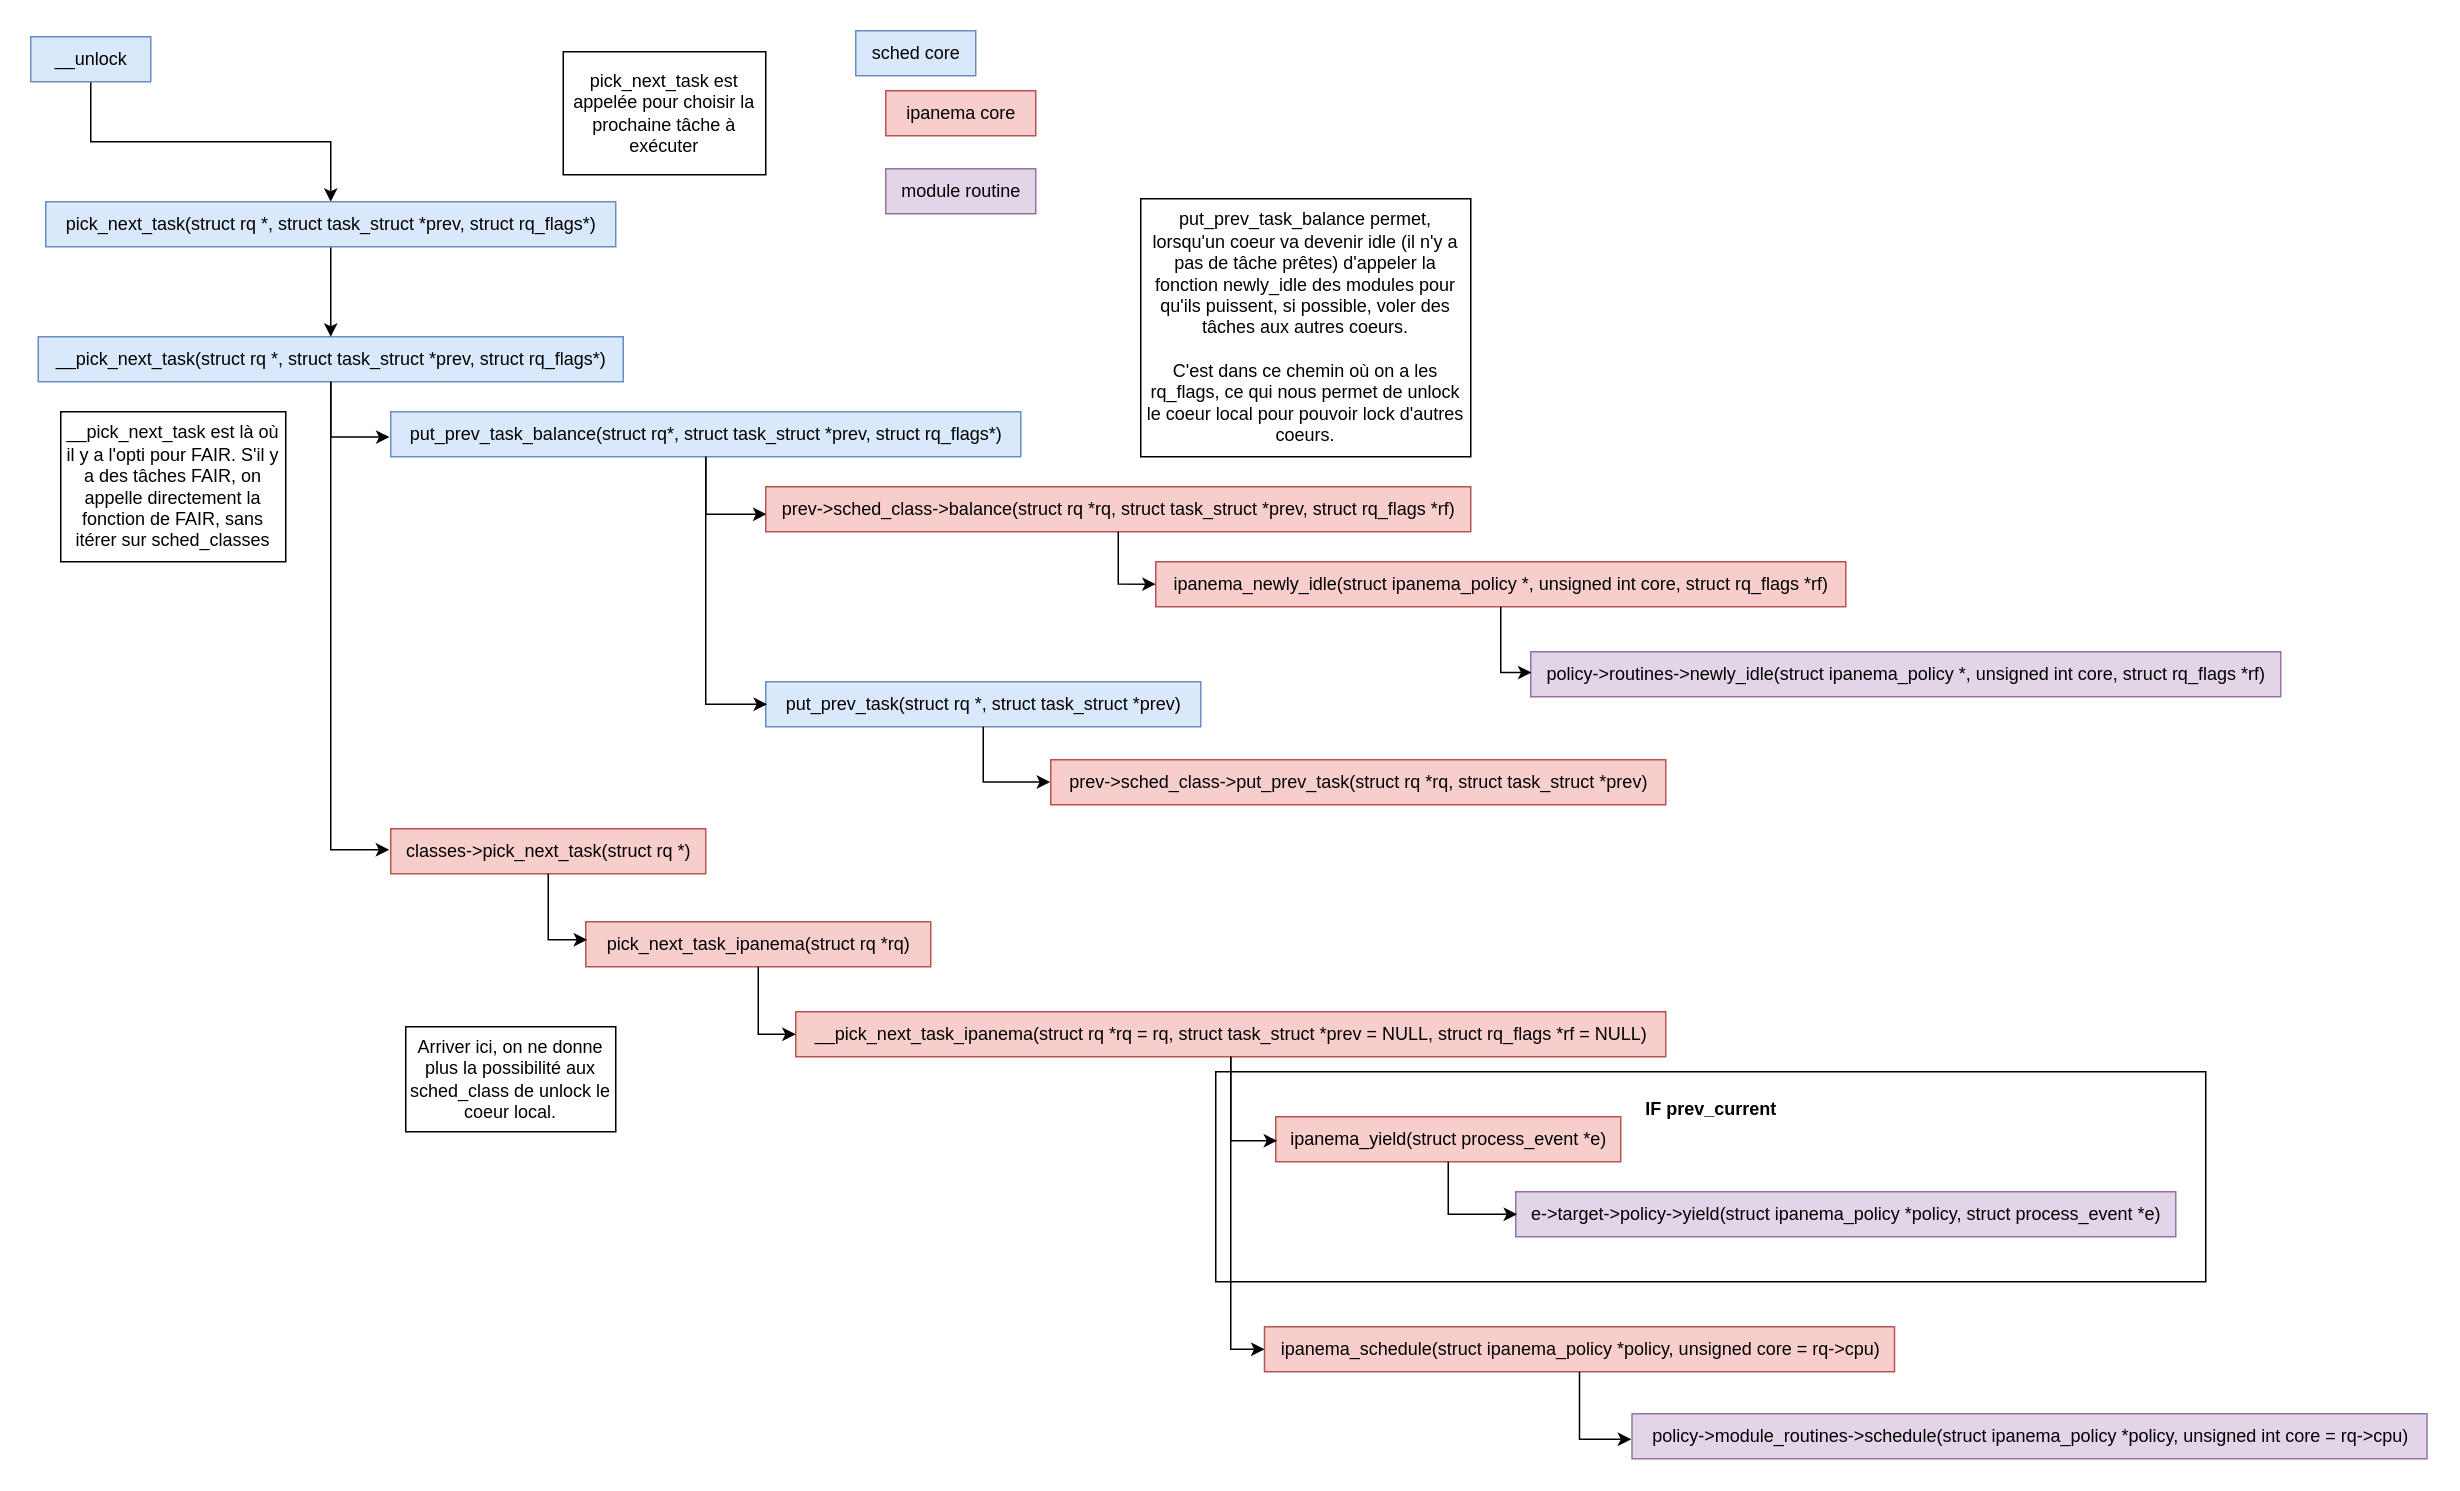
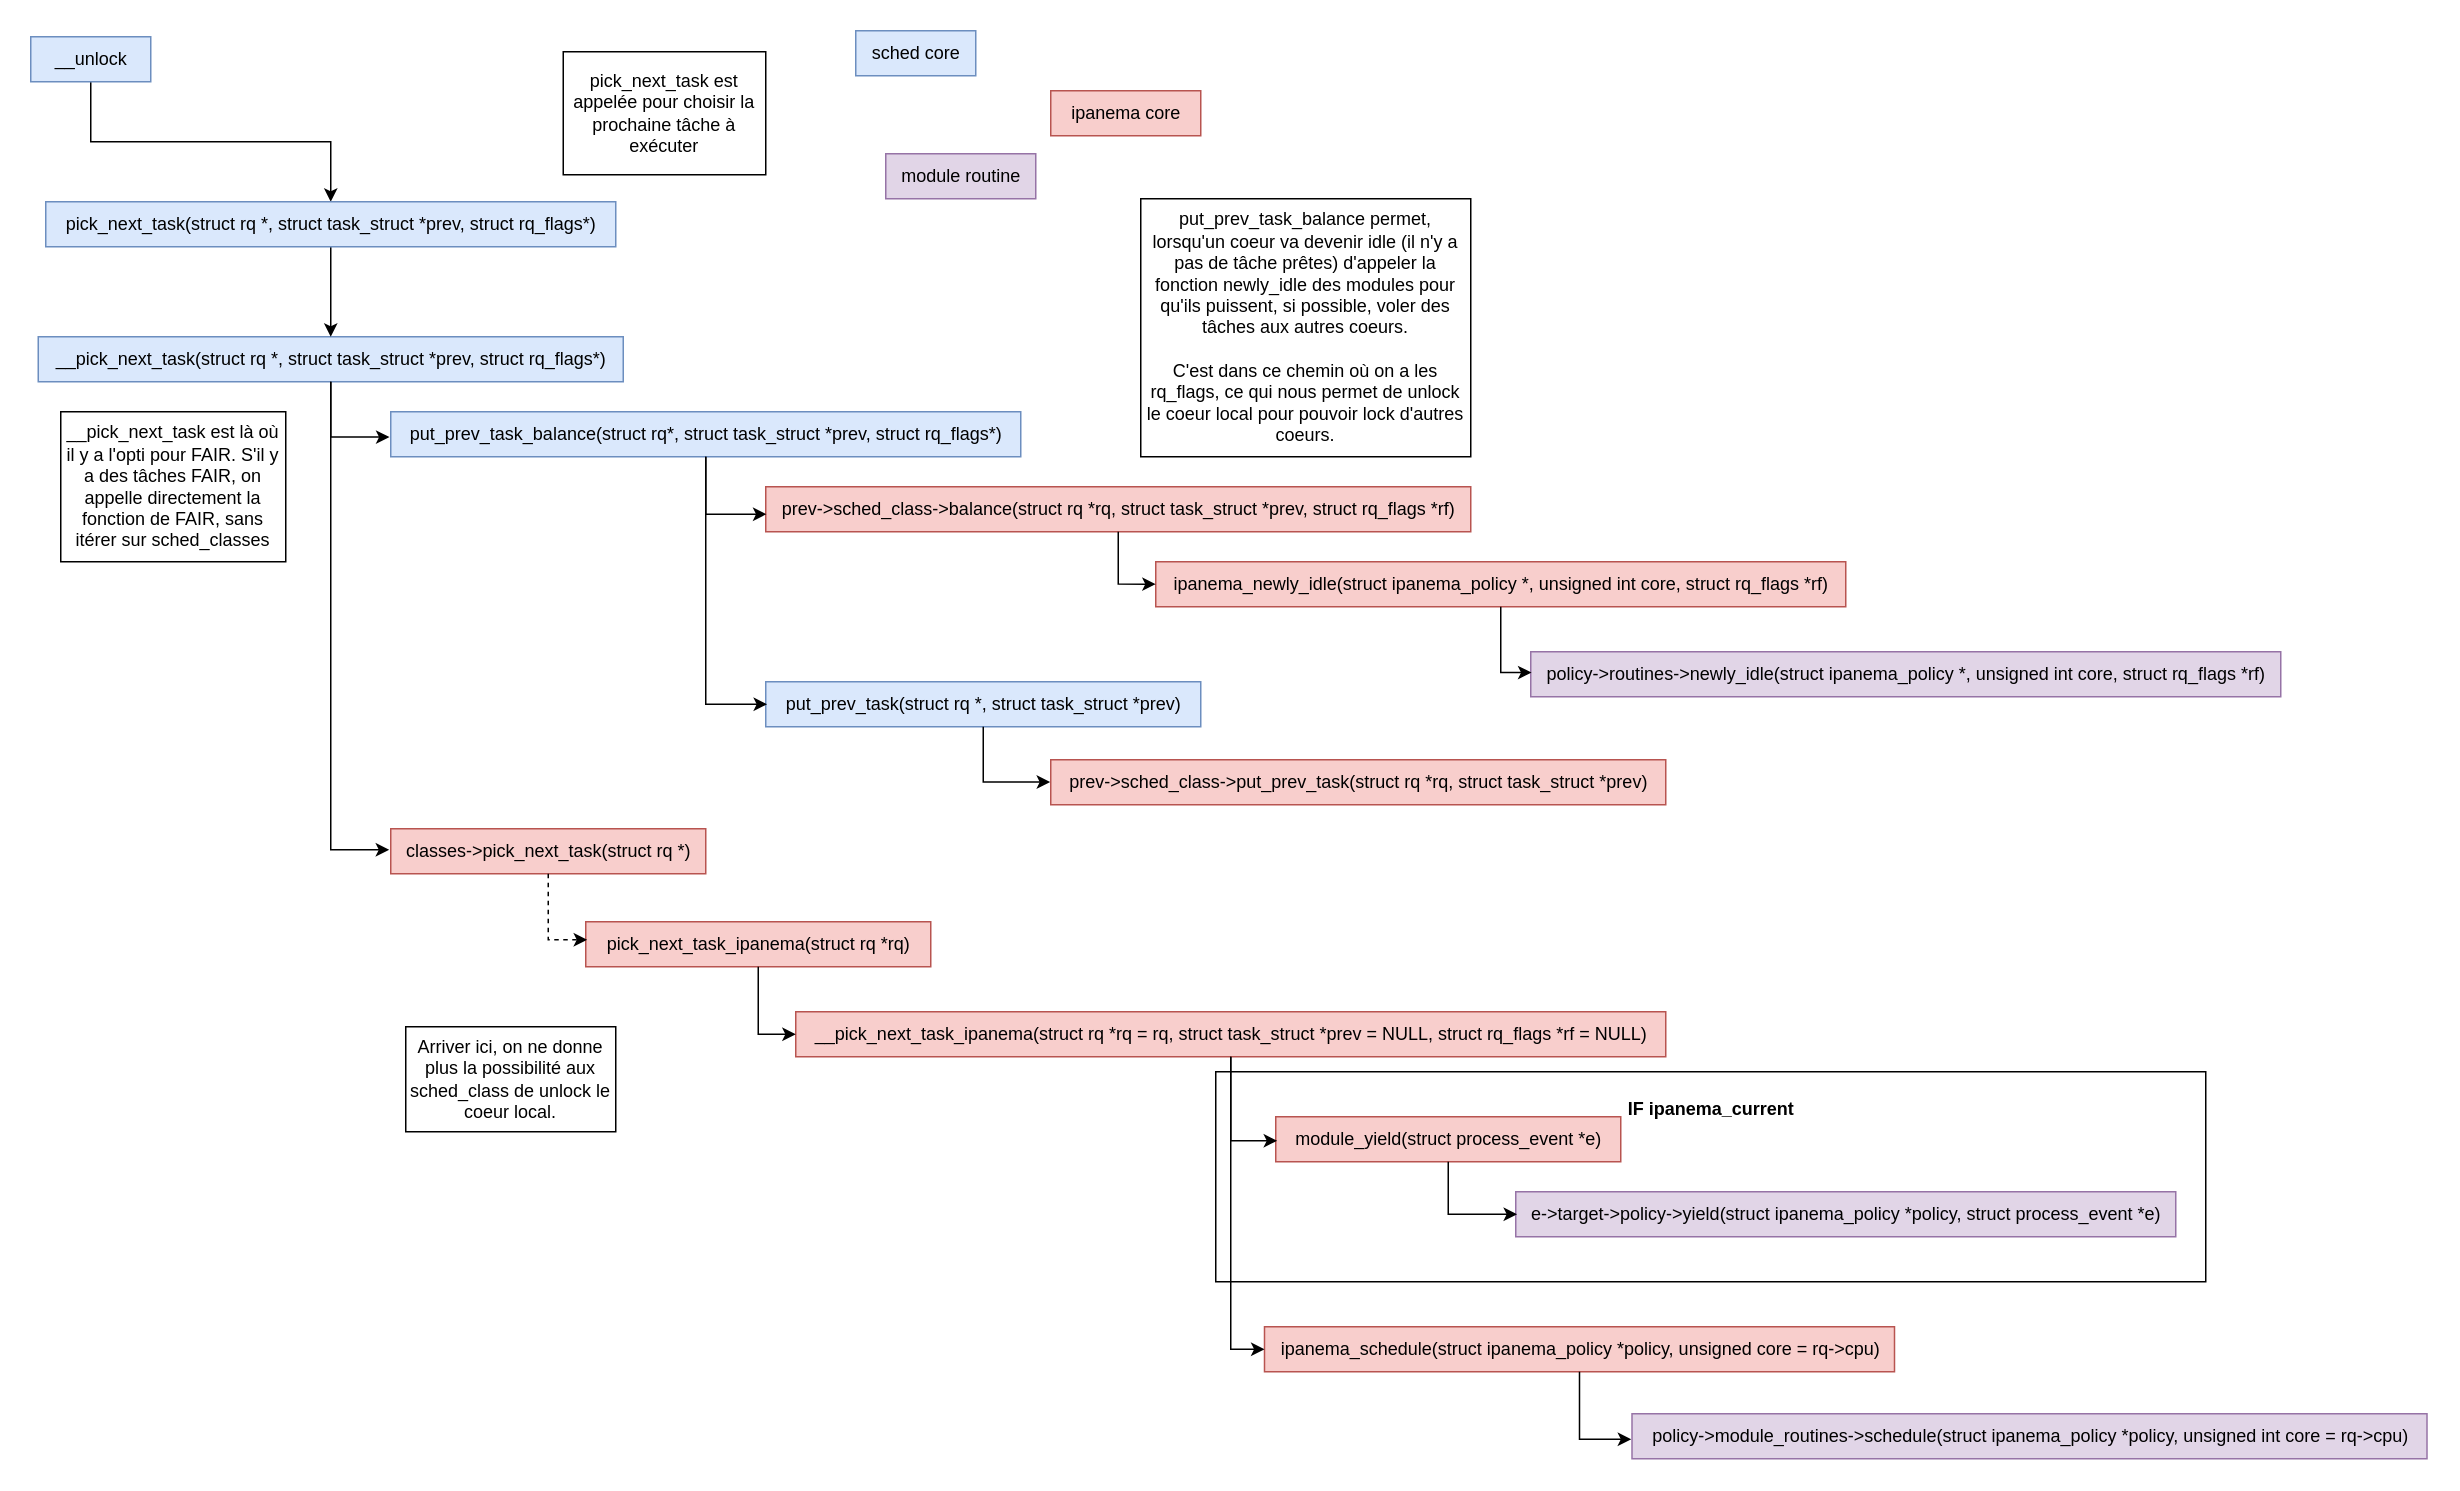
(961, 113) -> (1126, 113)
(961, 191) -> (961, 176)
(548, 920) -> (548, 920)
(1712, 1109) -> (1712, 1109)
(1449, 1139) -> (1449, 1139)
